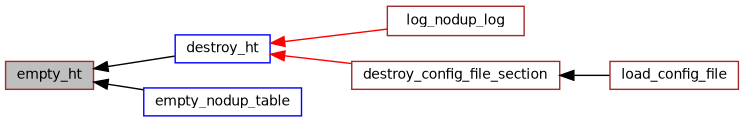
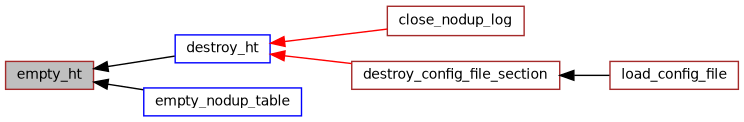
(456, 21) -> (456, 21)
